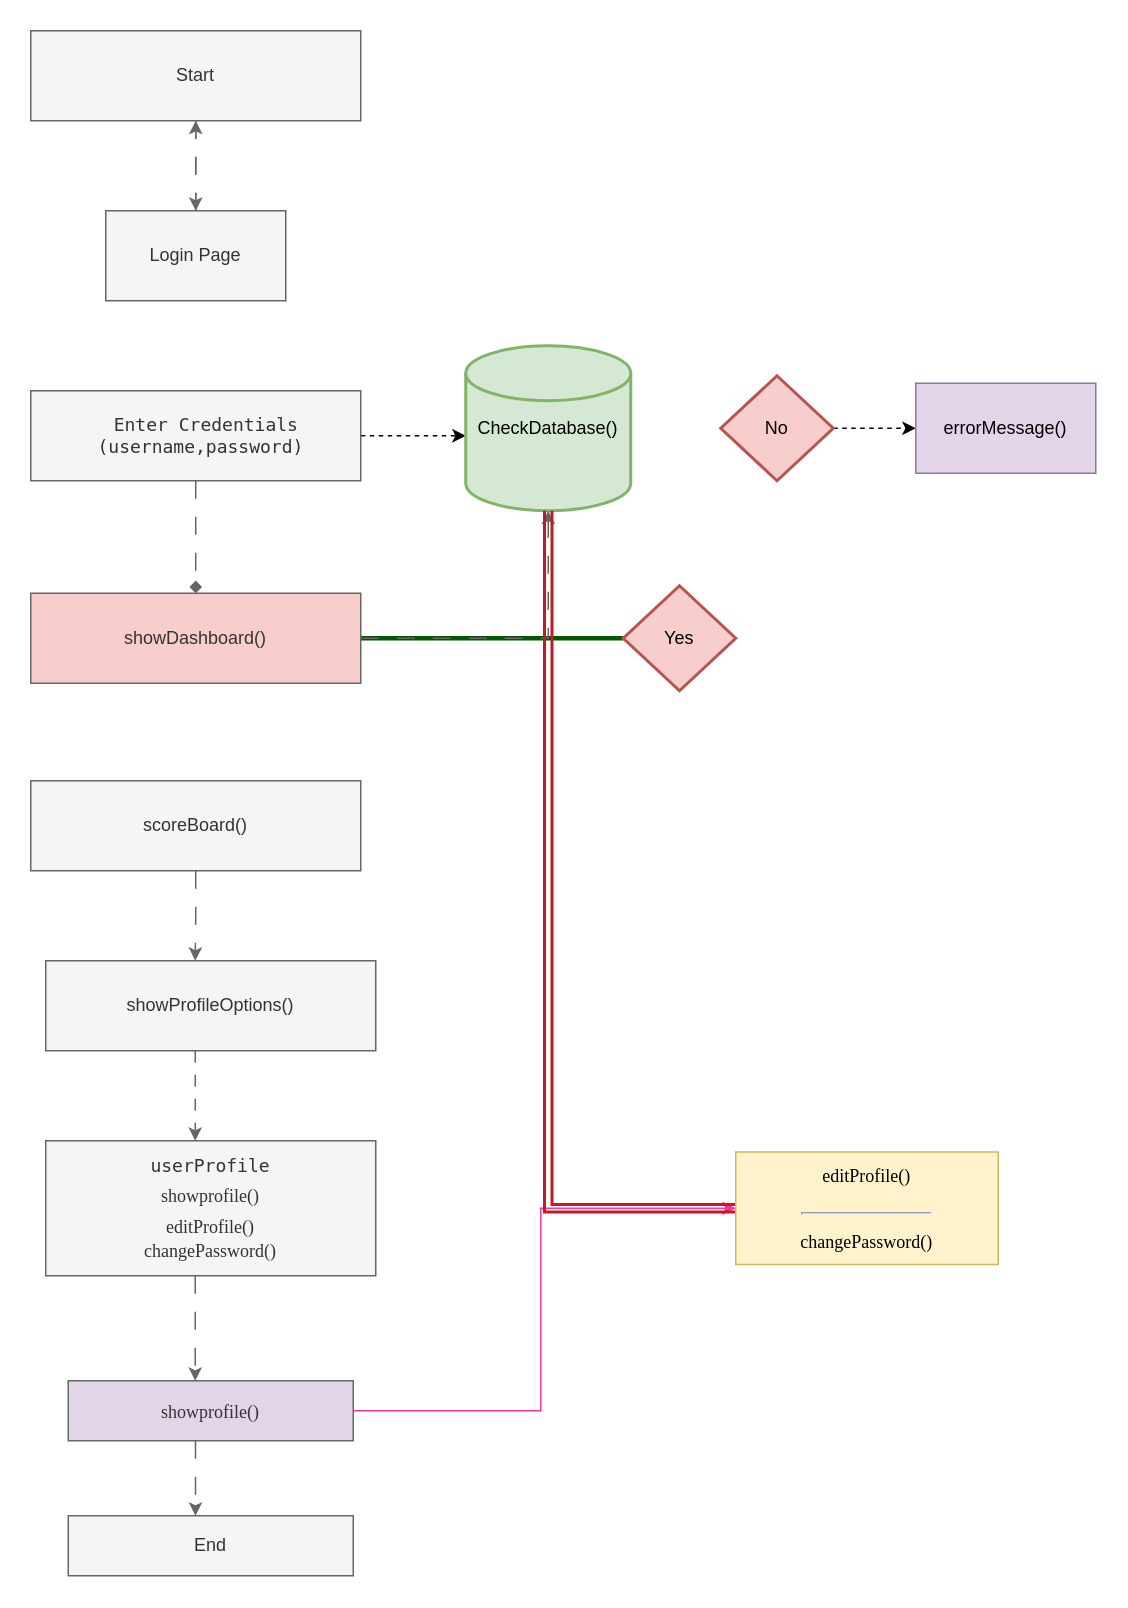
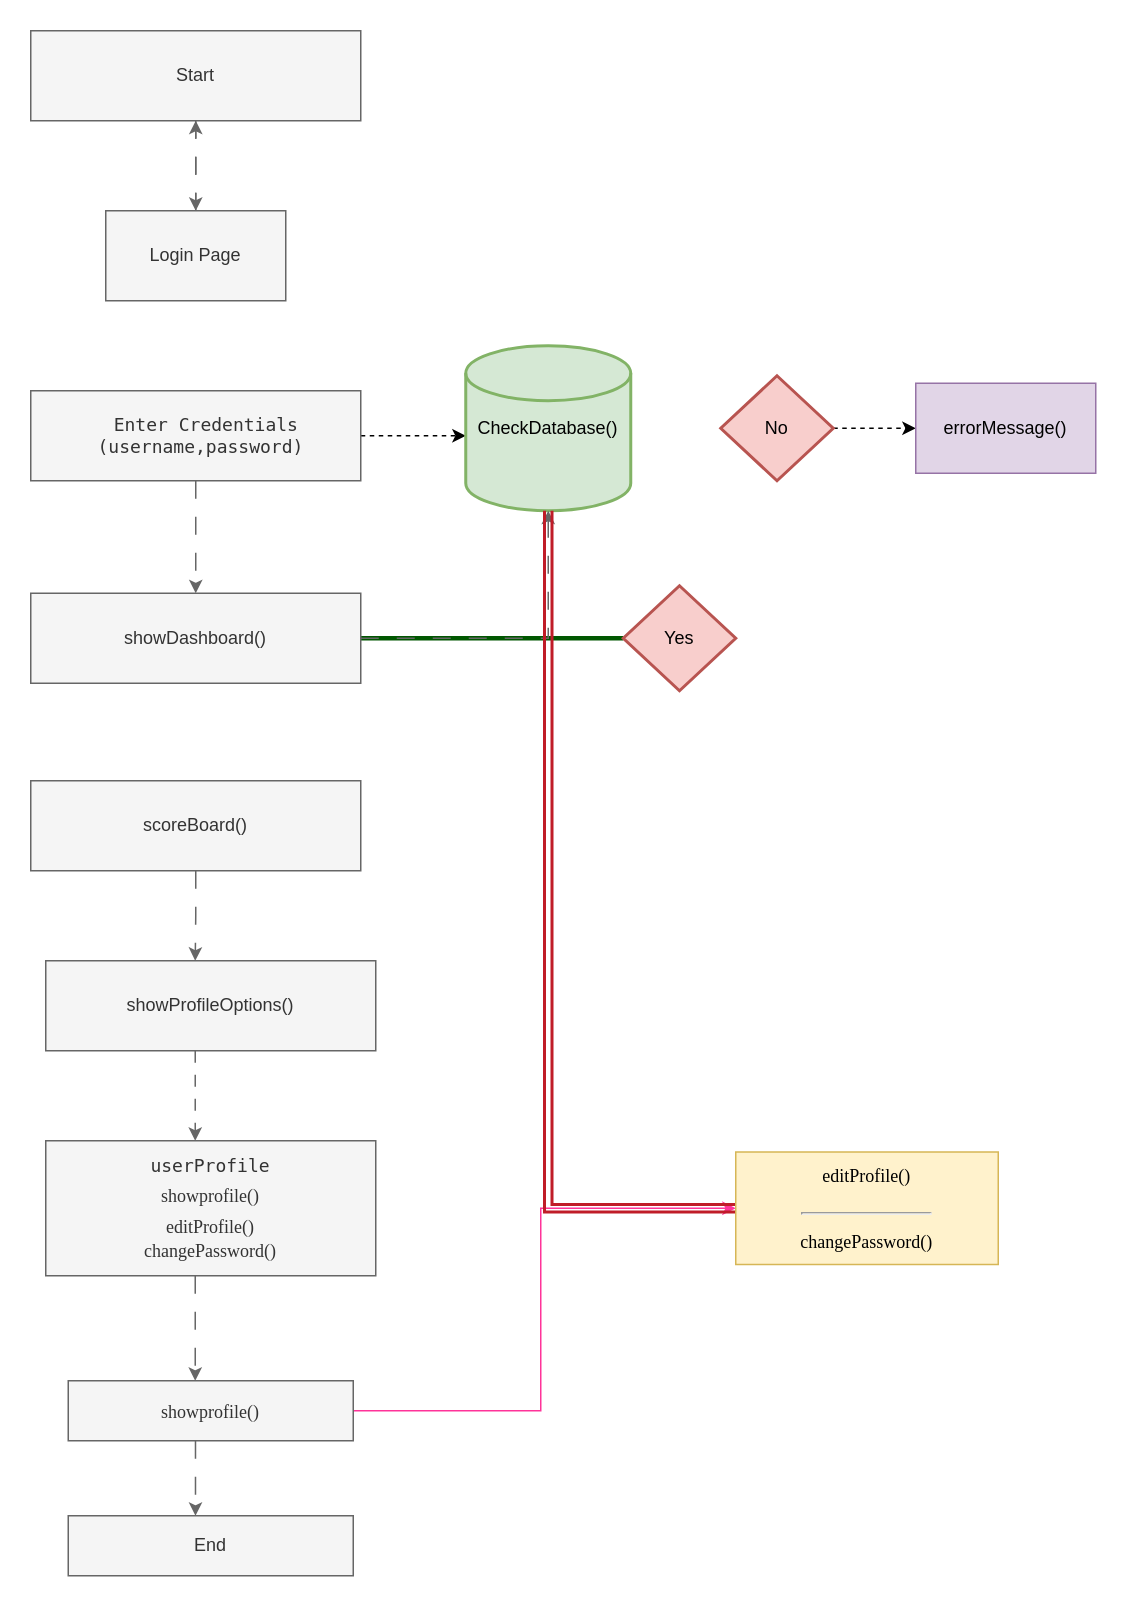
(196, 580) -> (196, 581)
(196, 638) -> (196, 638)
(211, 1411) -> (211, 1411)
